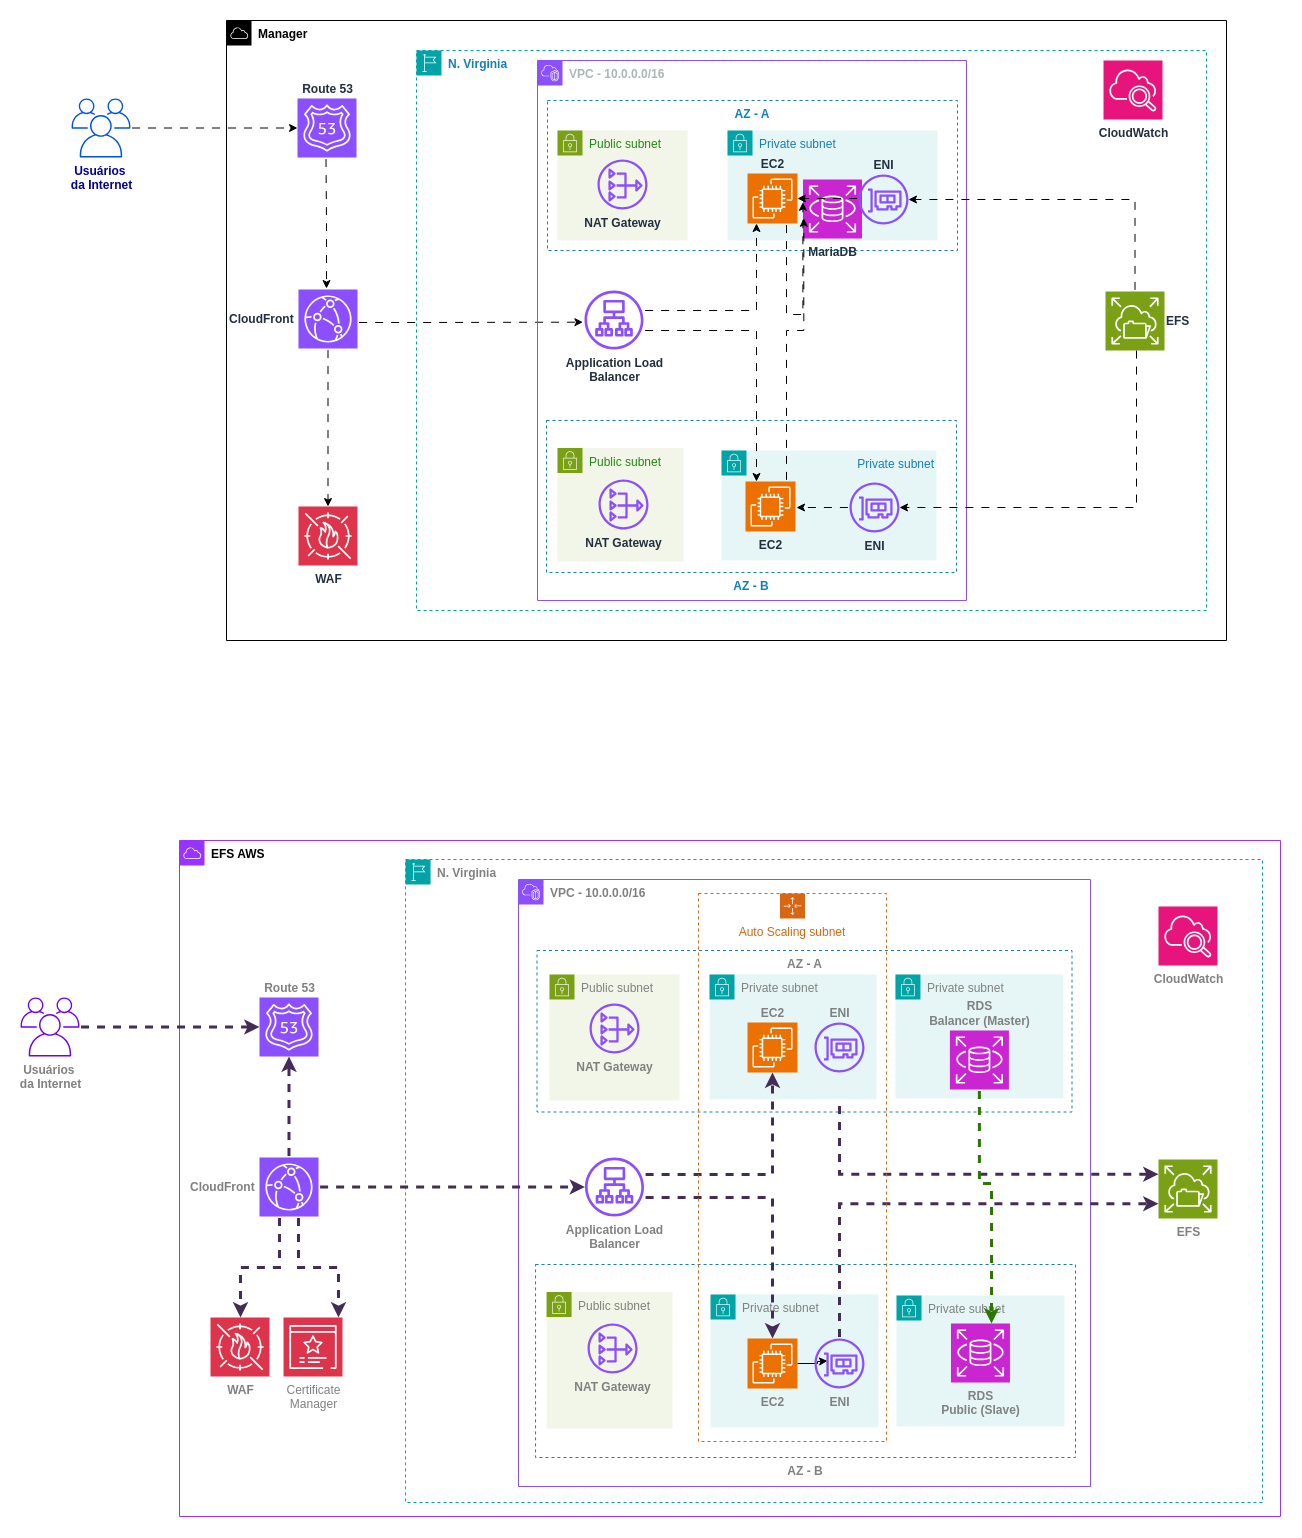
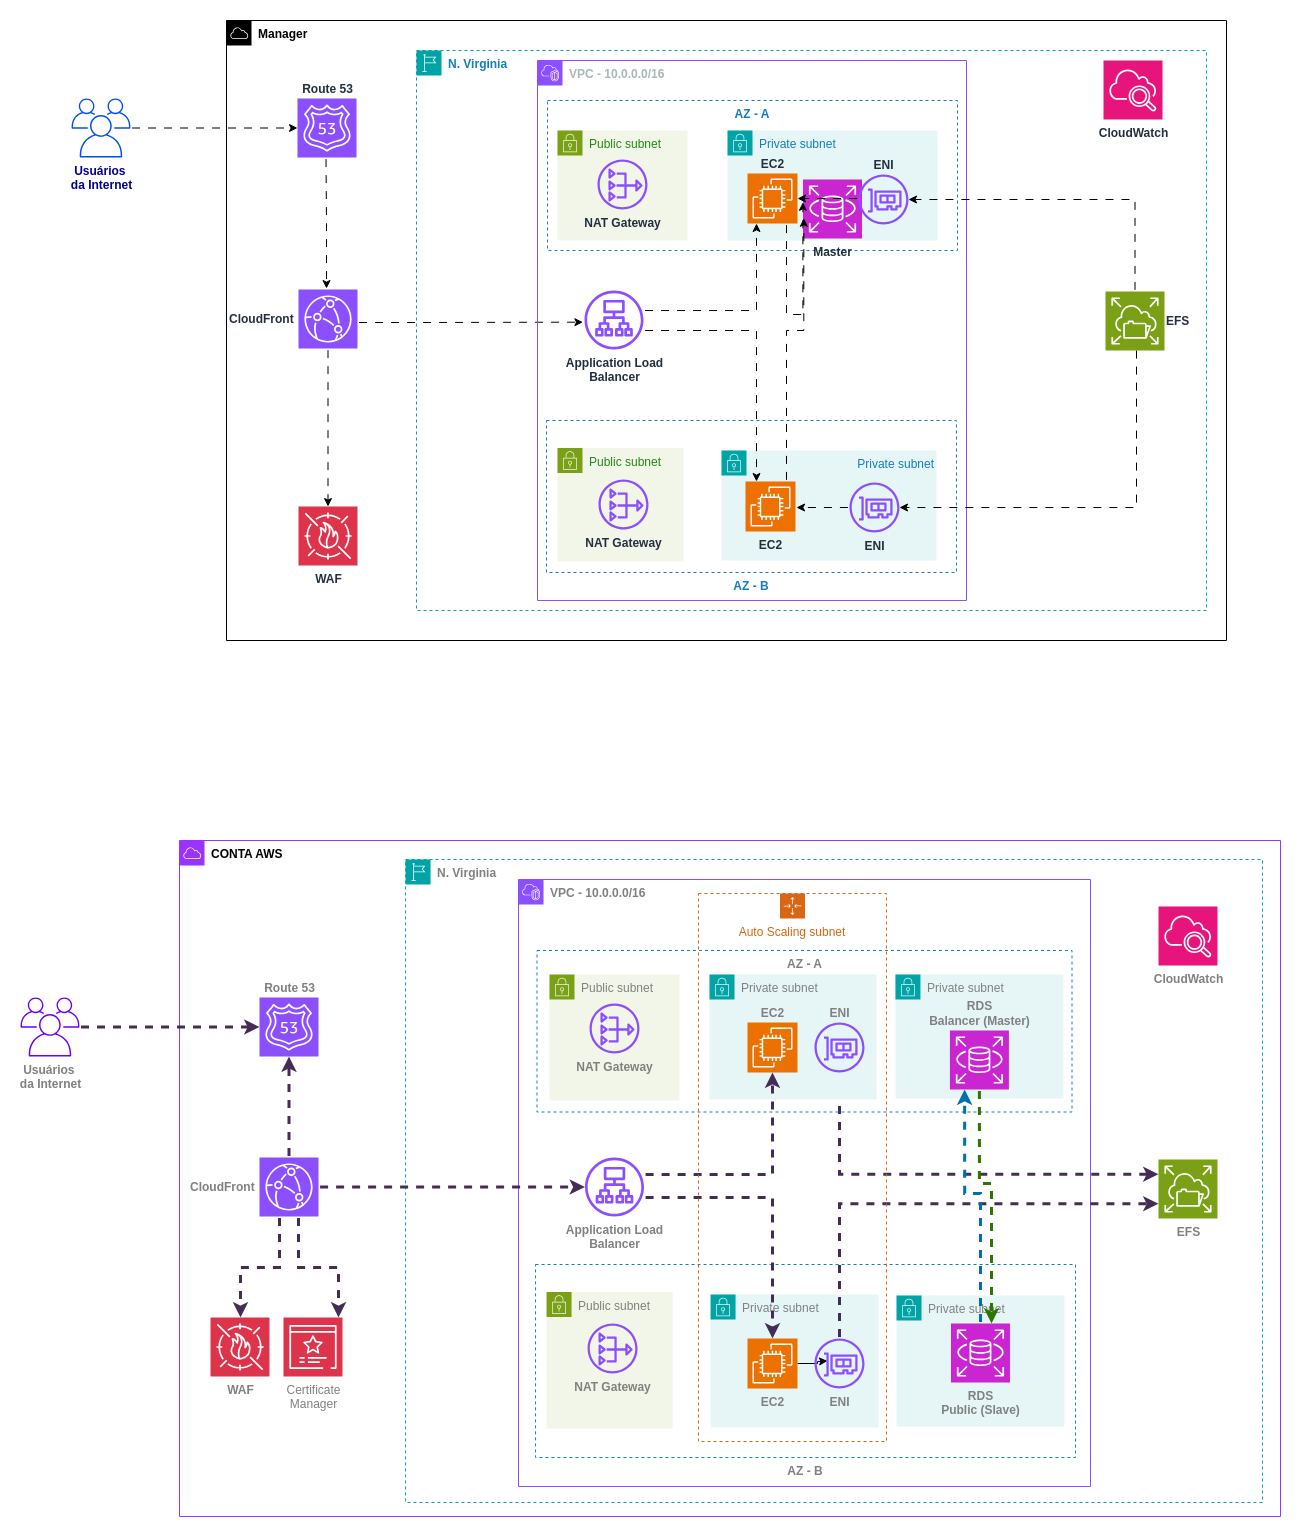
(833, 253) -> (833, 253)
(233, 855) -> (240, 855)
none -> (981, 1265)
